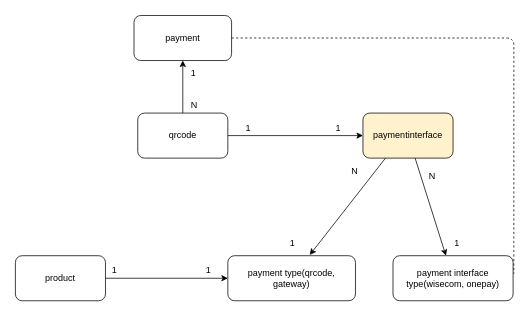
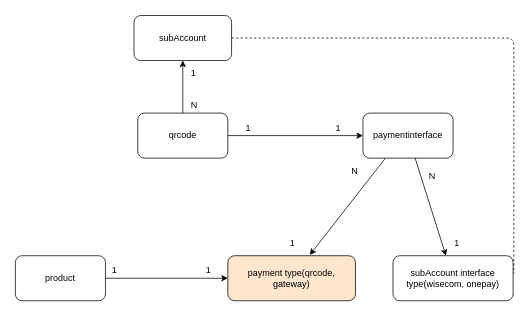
(183, 38) -> (183, 38)
(408, 135) -> (408, 135)
(291, 278) -> (291, 278)
(453, 278) -> (453, 278)
